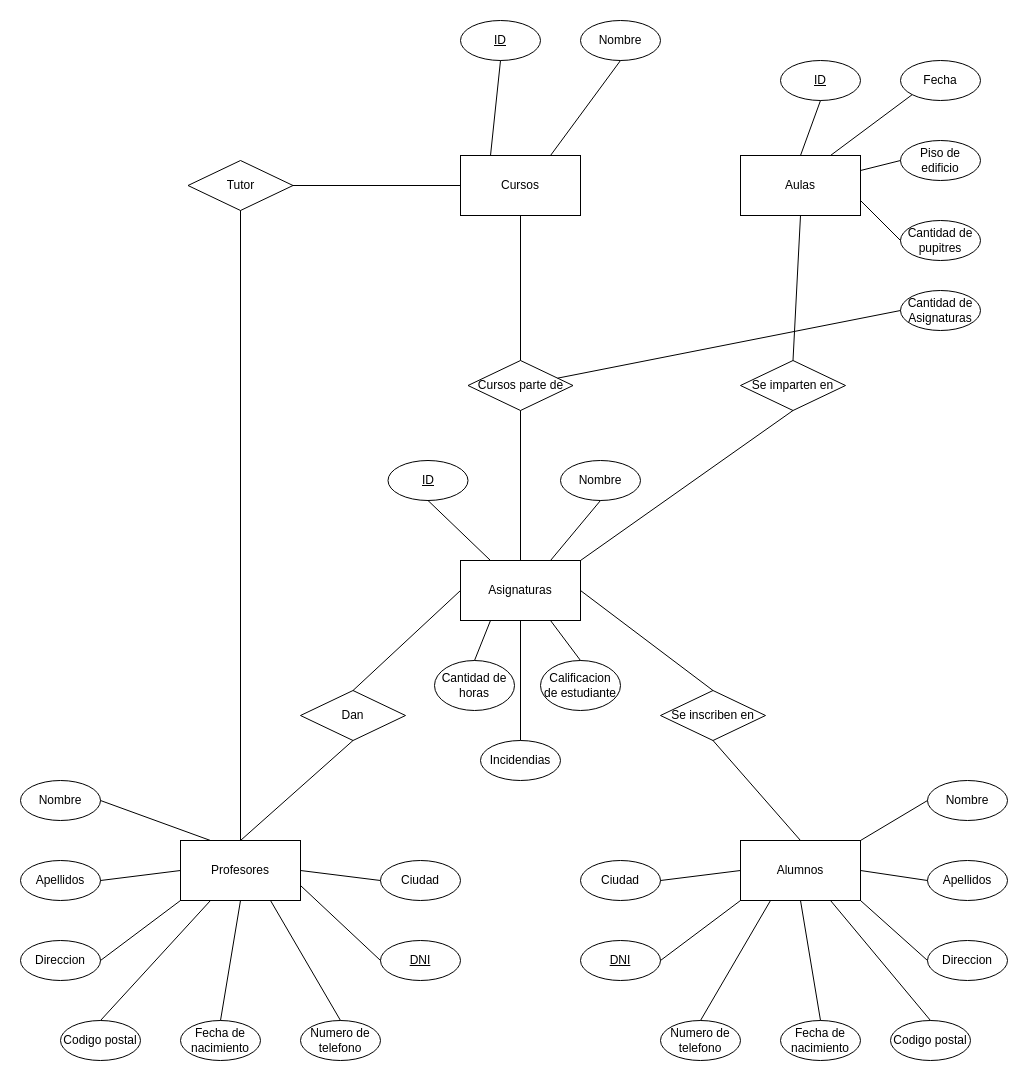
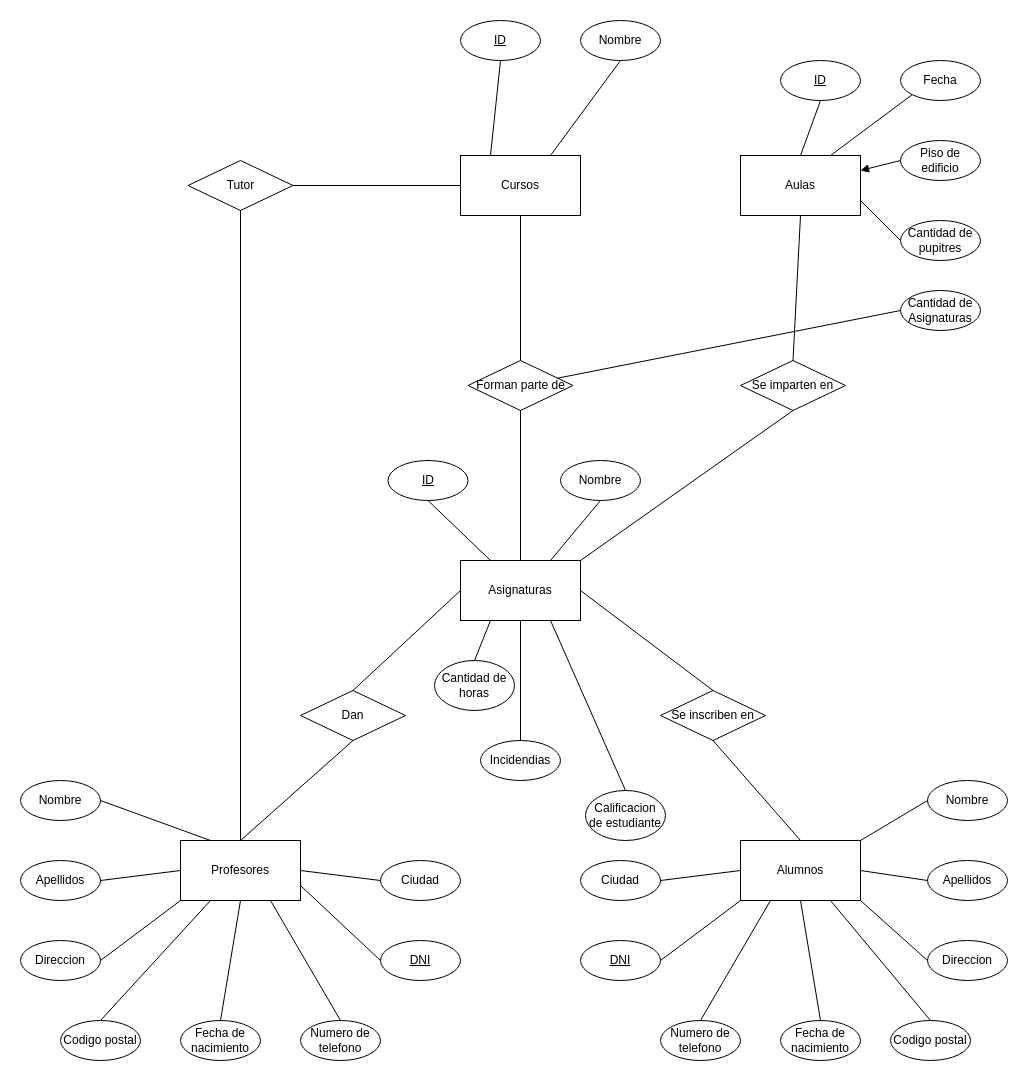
(866, 169) -> (869, 168)
(521, 386) -> (521, 386)
(581, 686) -> (626, 816)
